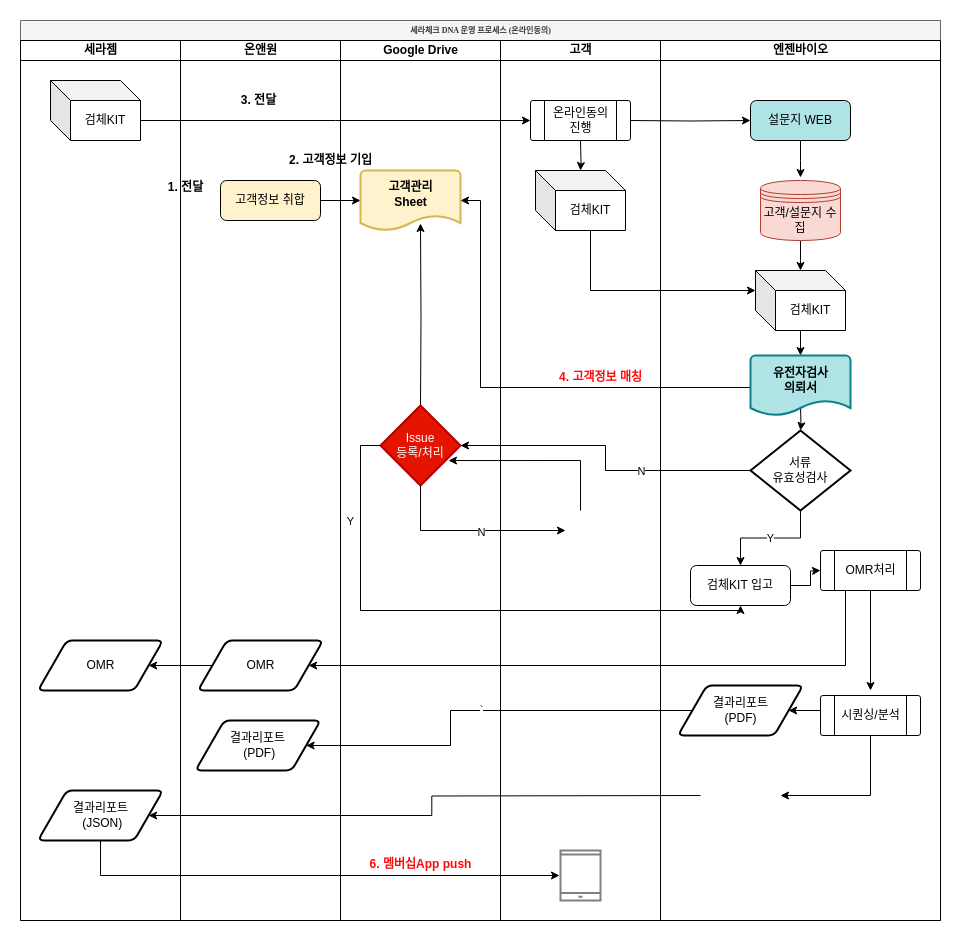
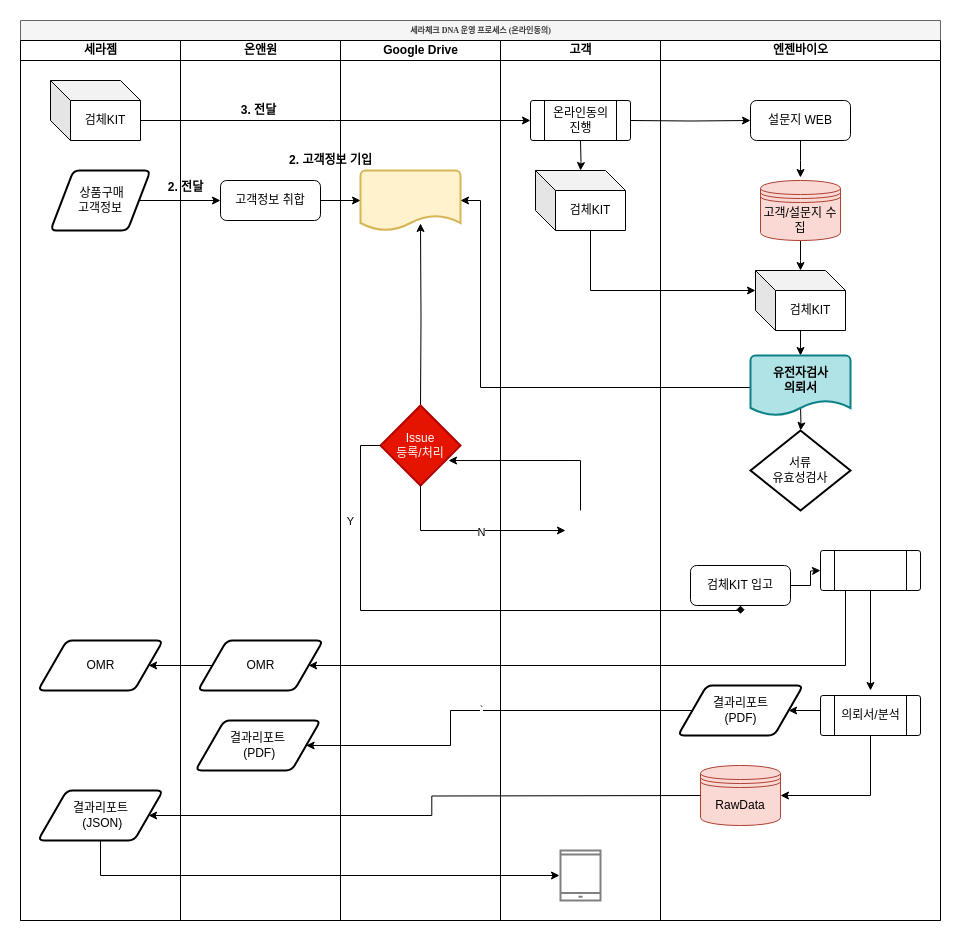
(258, 101) -> (258, 111)
(801, 121) -> (801, 121)
(186, 188) -> (186, 188)
(411, 195) -> none
none -> (101, 201)
none -> (176, 201)
(271, 201) -> (271, 201)
(601, 378) -> none
(606, 462) -> none
(774, 538) -> none
(871, 571) -> none
(739, 611) -> (739, 611)
(871, 716) -> (871, 716)
none -> (741, 796)
(421, 865) -> none
